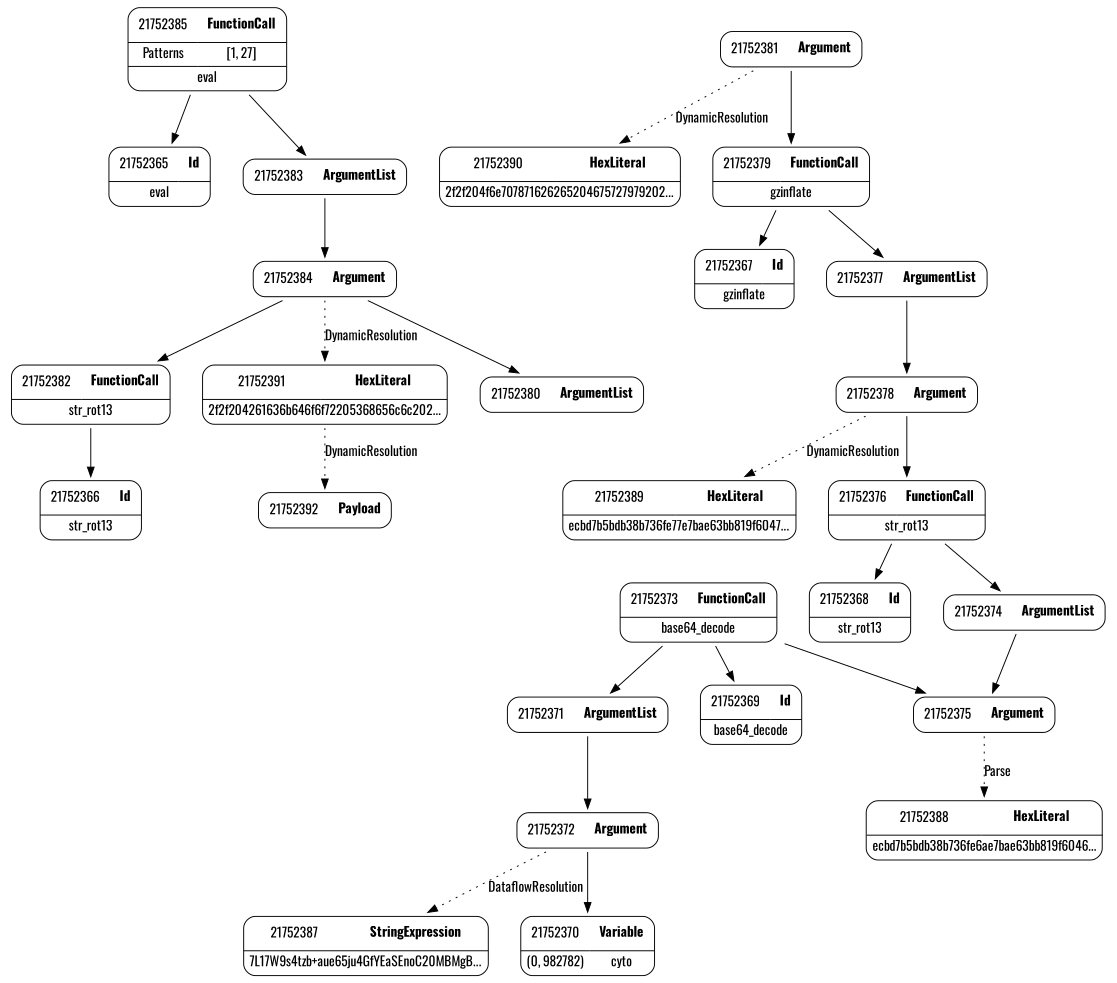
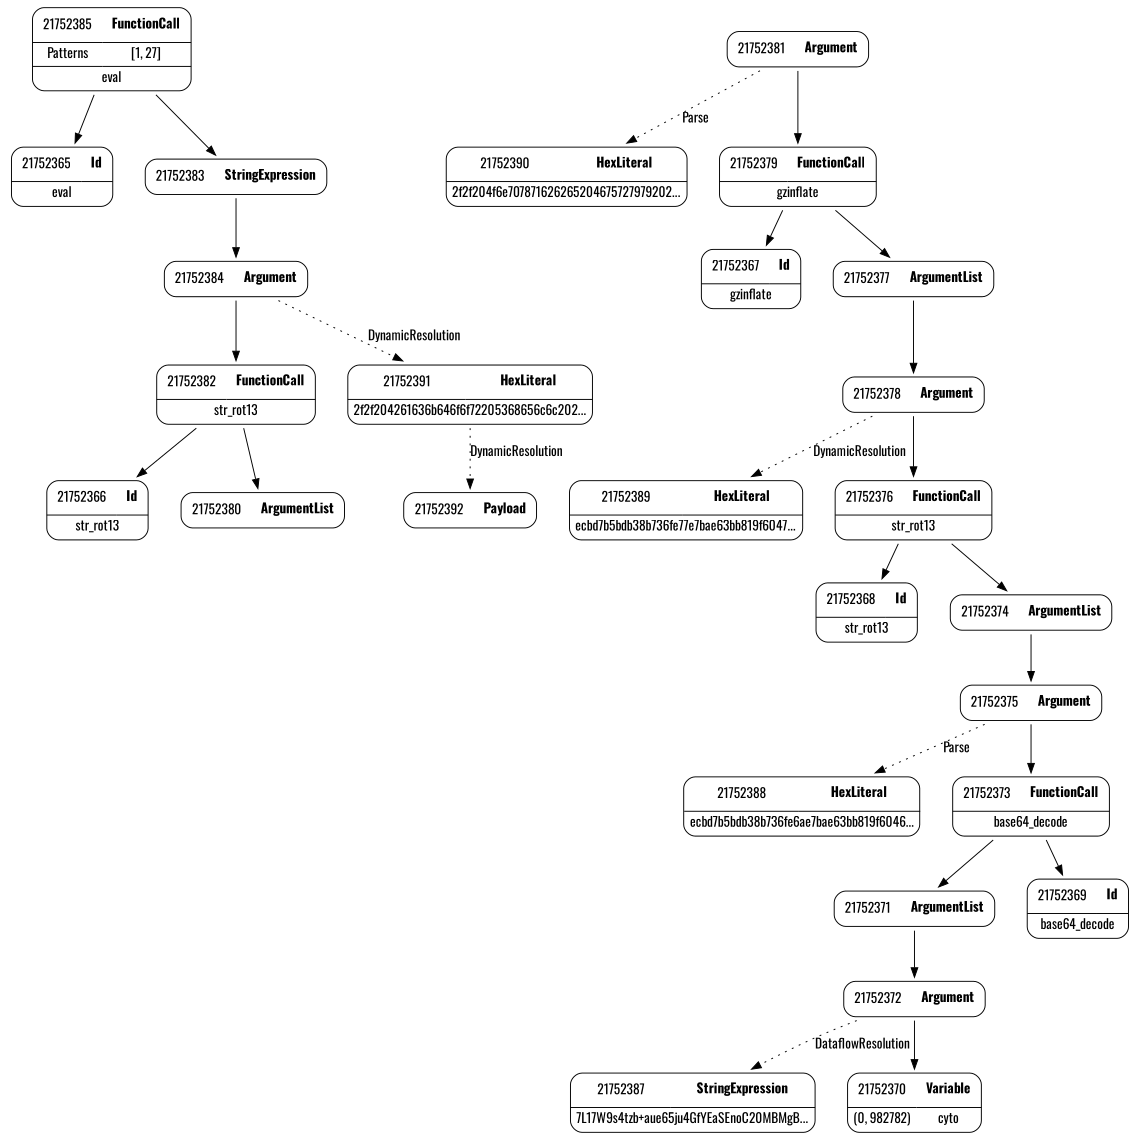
(722, 119) -> (696, 119)
(360, 176) -> (270, 176)
(439, 335) -> (250, 454)
(851, 667) -> (1031, 744)
